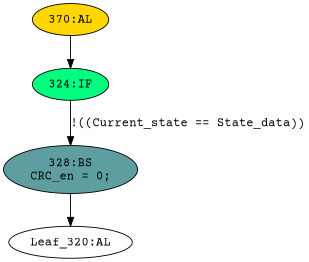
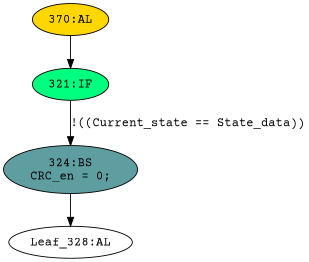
(71, 84) -> (71, 84)
(71, 170) -> (71, 170)
(71, 242) -> (71, 242)
